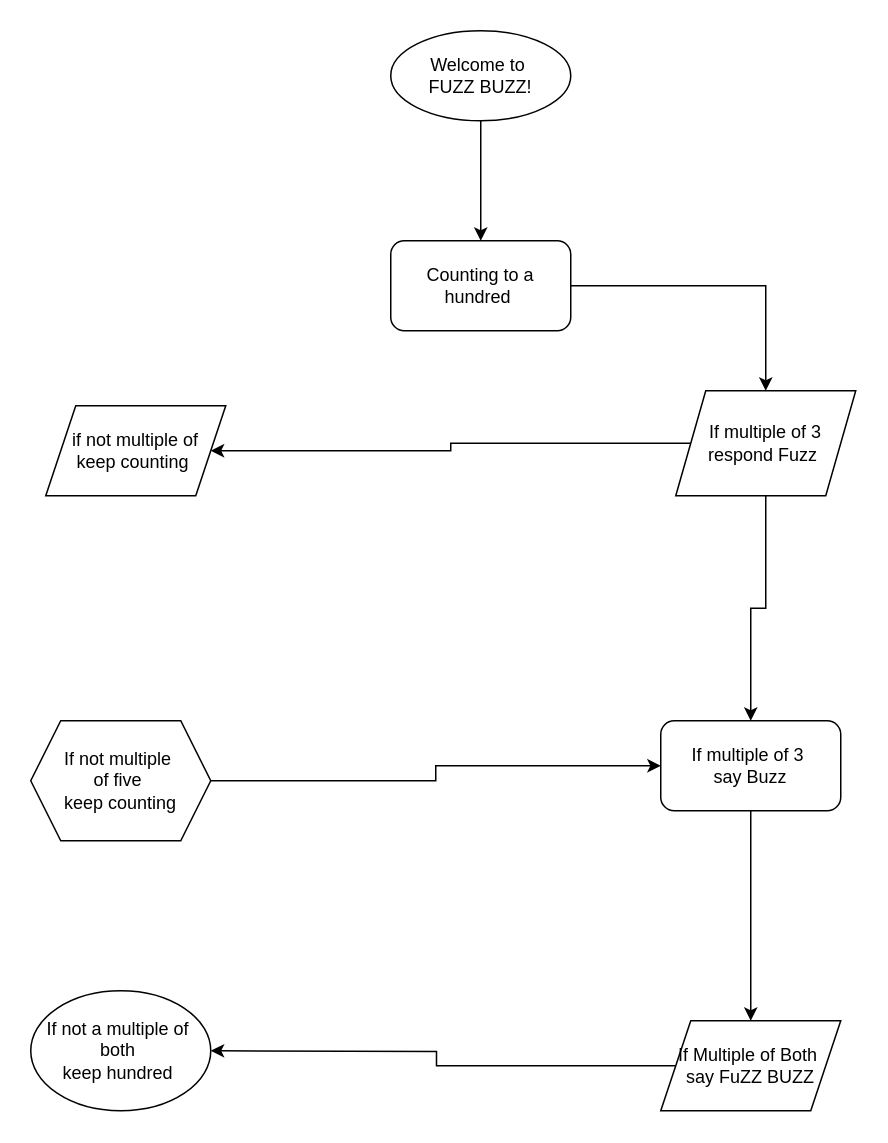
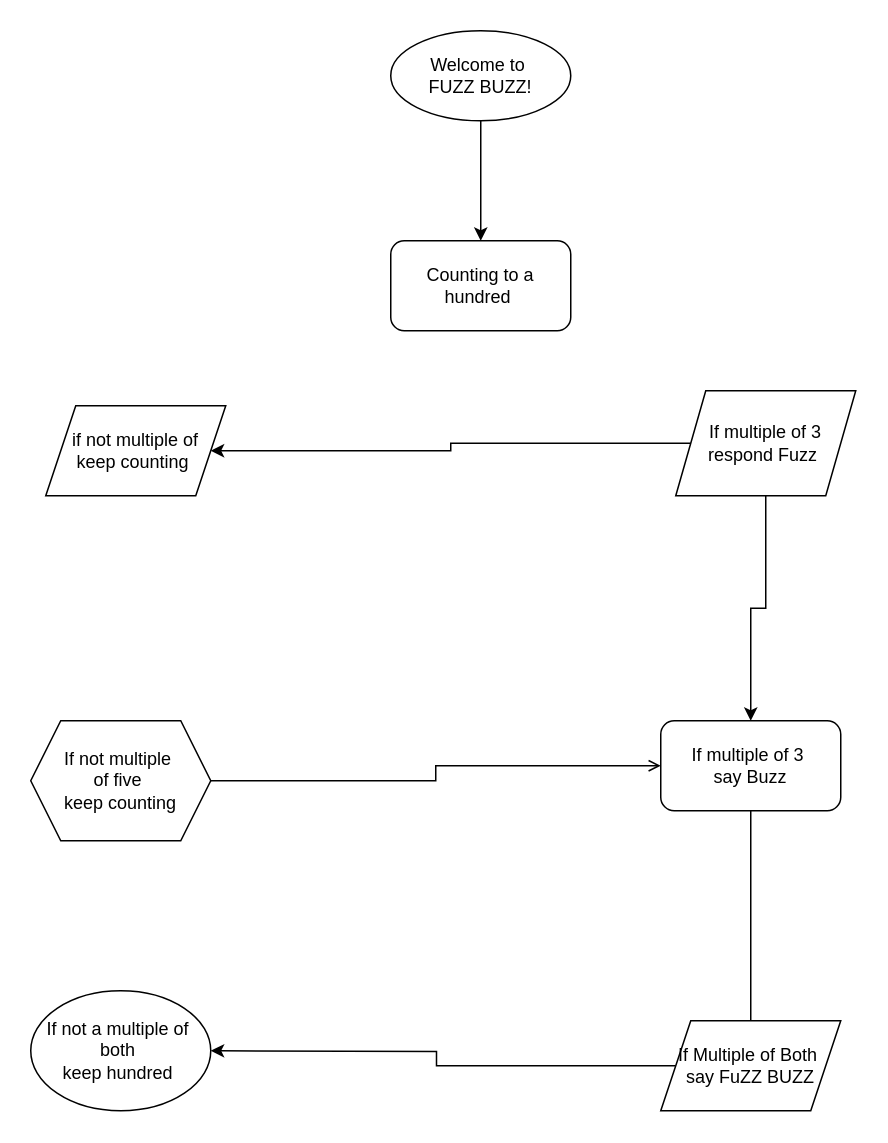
(716, 286) -> none
(649, 766) -> (651, 766)
(751, 1009) -> (751, 1013)
